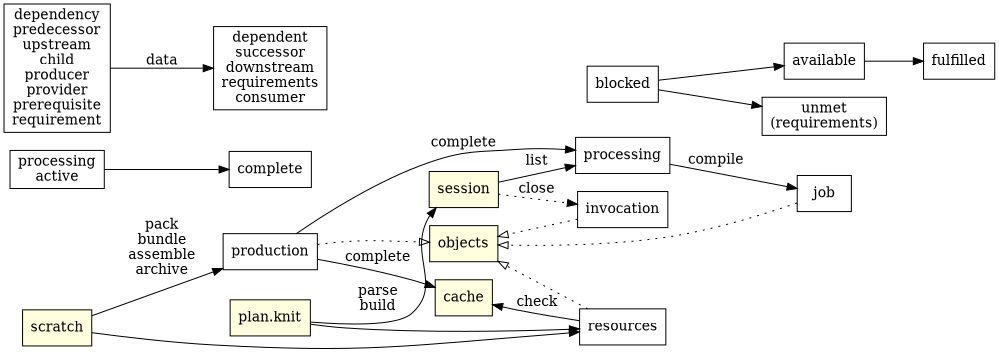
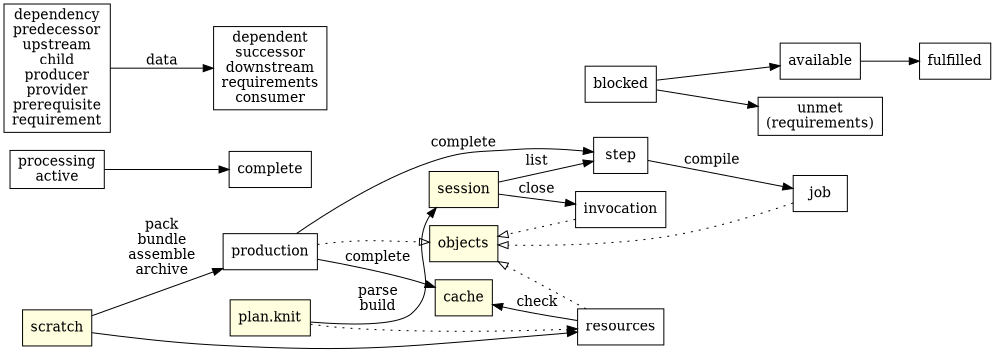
(623, 155) -> (621, 155)
(533, 199) -> (532, 199)
(440, 331) -> (439, 331)
